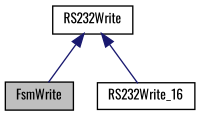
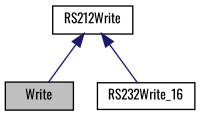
(93, 20) -> (93, 20)
(39, 96) -> (39, 96)
